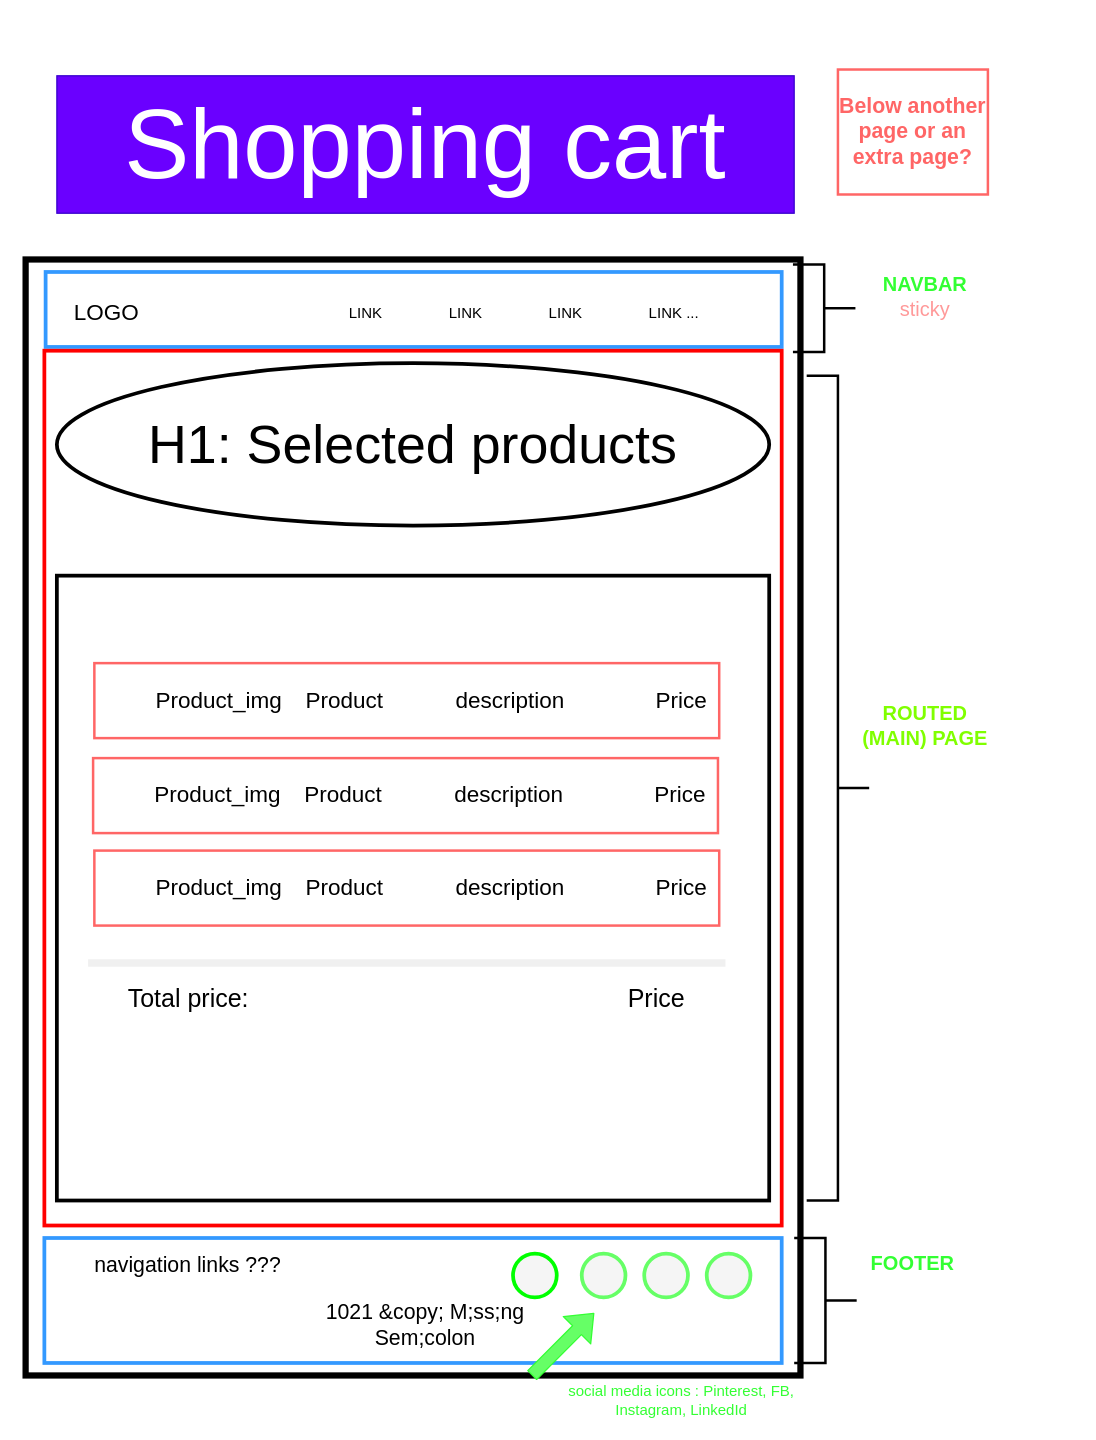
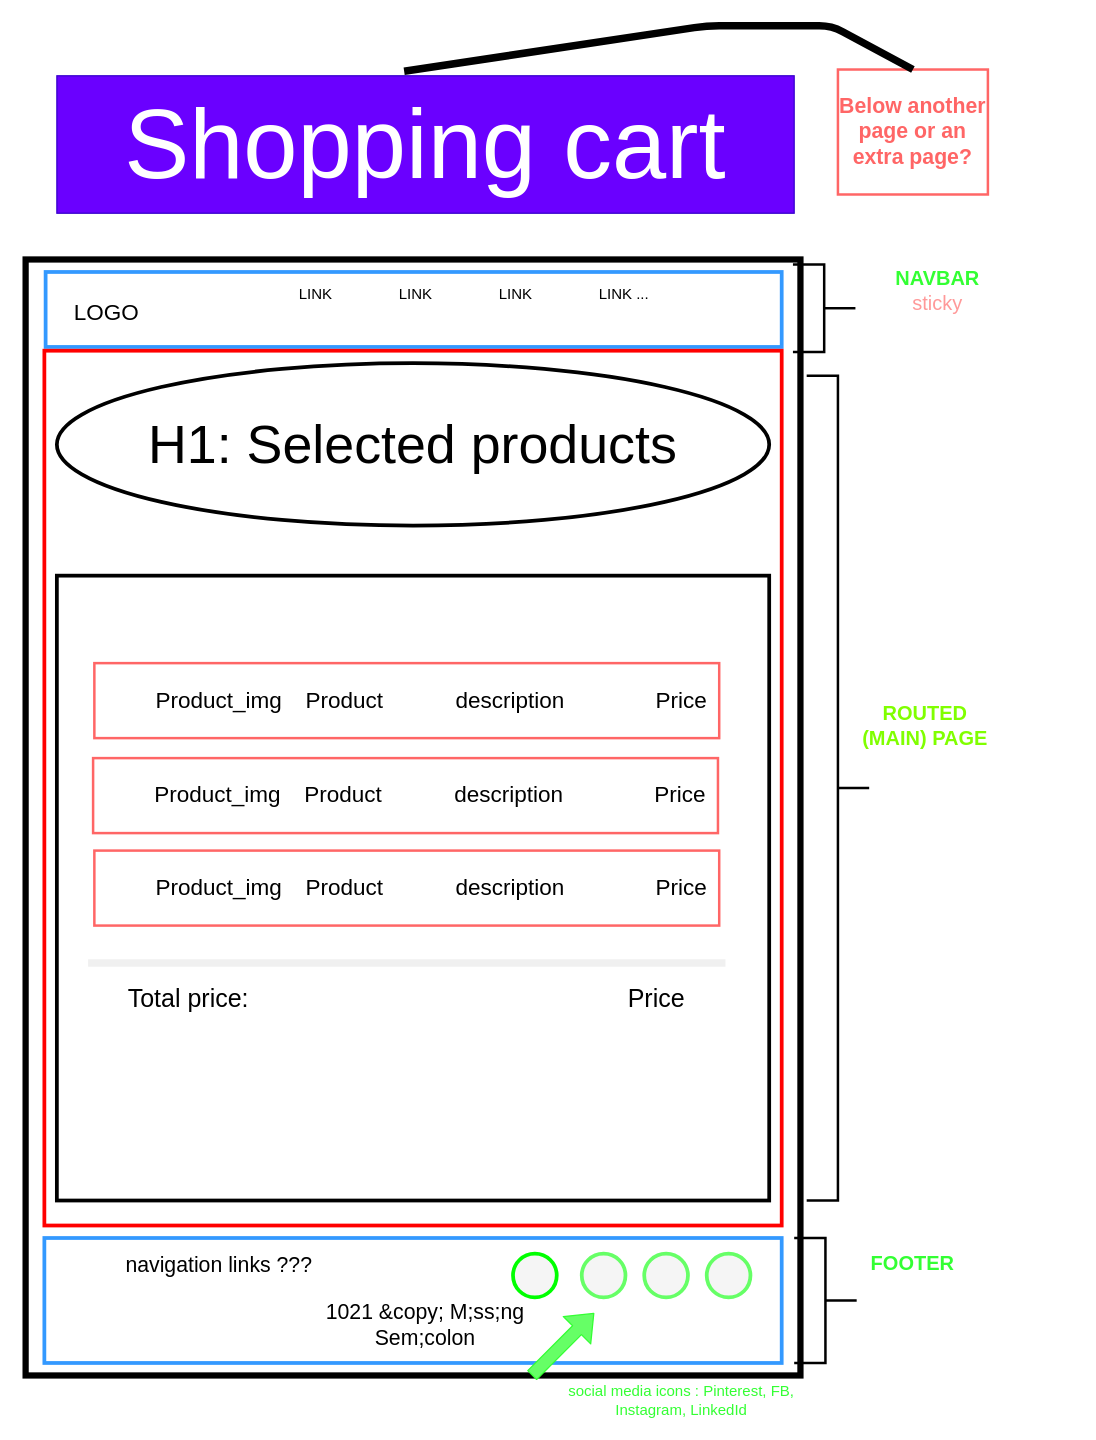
none -> (658, 33)
(926, 297) -> (938, 291)
(524, 313) -> (474, 294)
(188, 1266) -> (219, 1266)
